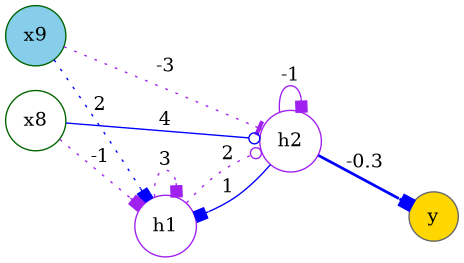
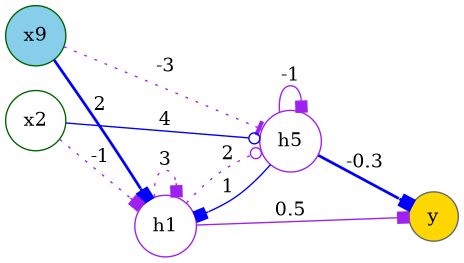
(92, 114) -> (92, 114)
(36, 121) -> (36, 121)
(291, 141) -> (291, 141)
none -> (296, 221)
